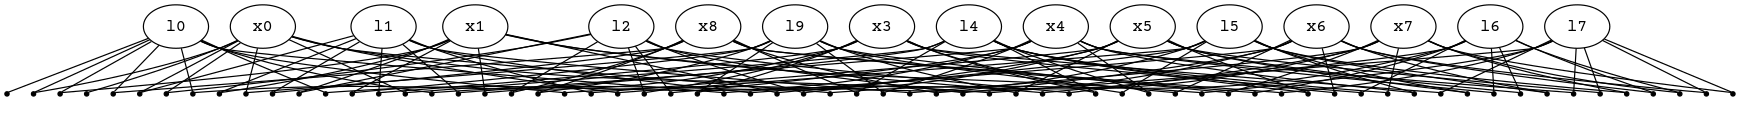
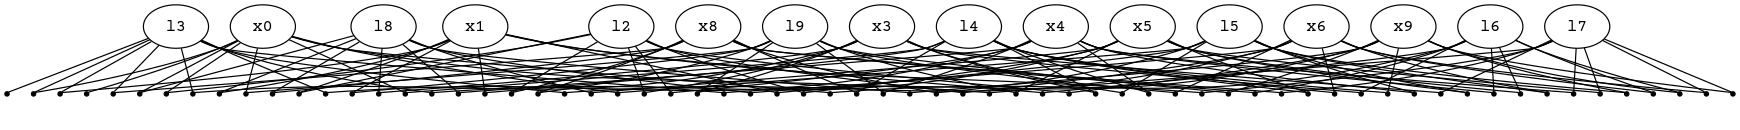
(176, 27) -> (176, 27)
(384, 27) -> (384, 27)
(1403, 27) -> (1403, 27)
